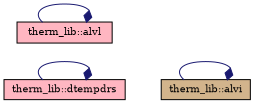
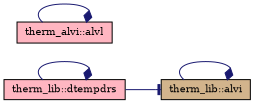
(65, 33) -> (65, 33)
none -> (141, 90)
